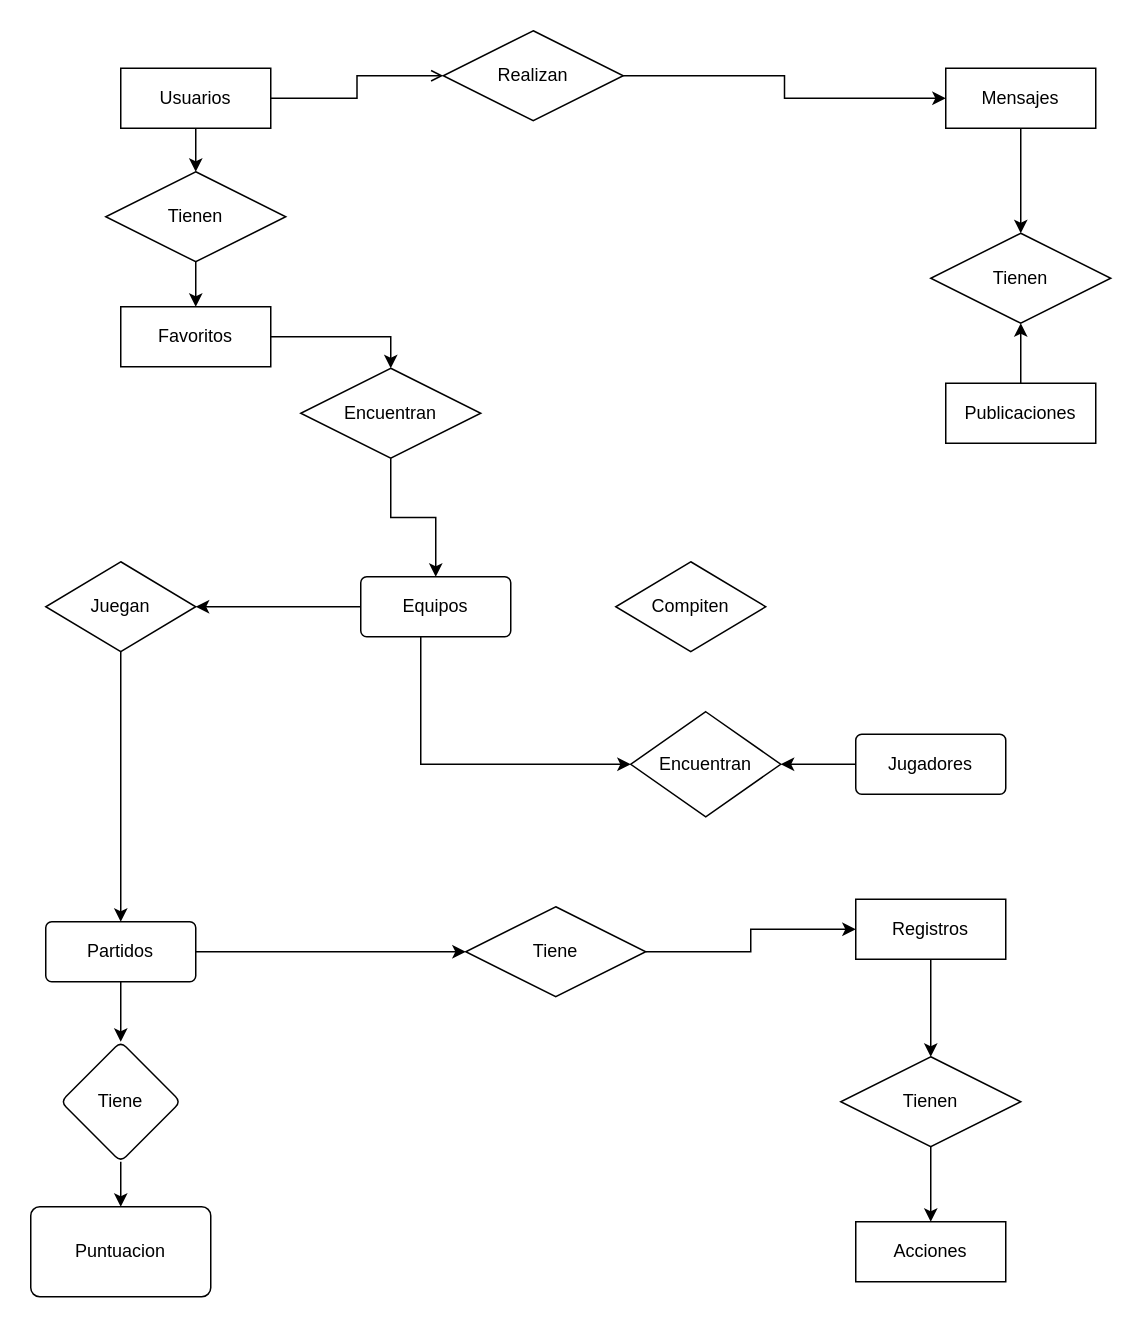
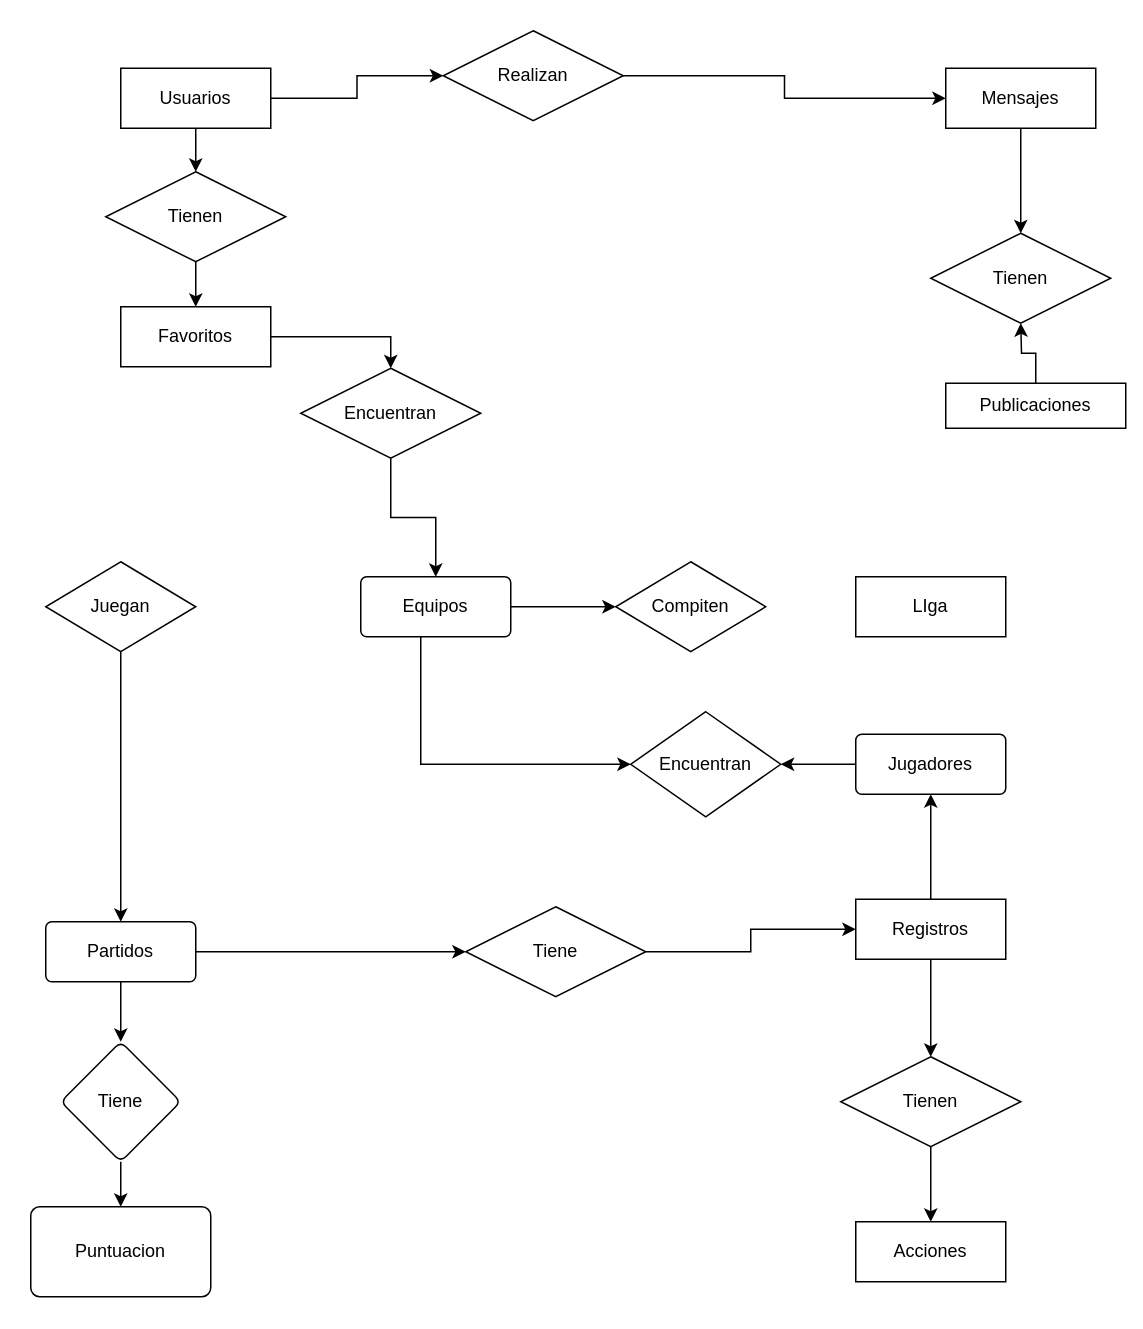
(434, 76) -> (432, 76)
(1021, 413) -> (1036, 406)
(284, 607) -> (558, 607)
none -> (931, 607)
none -> (931, 852)
